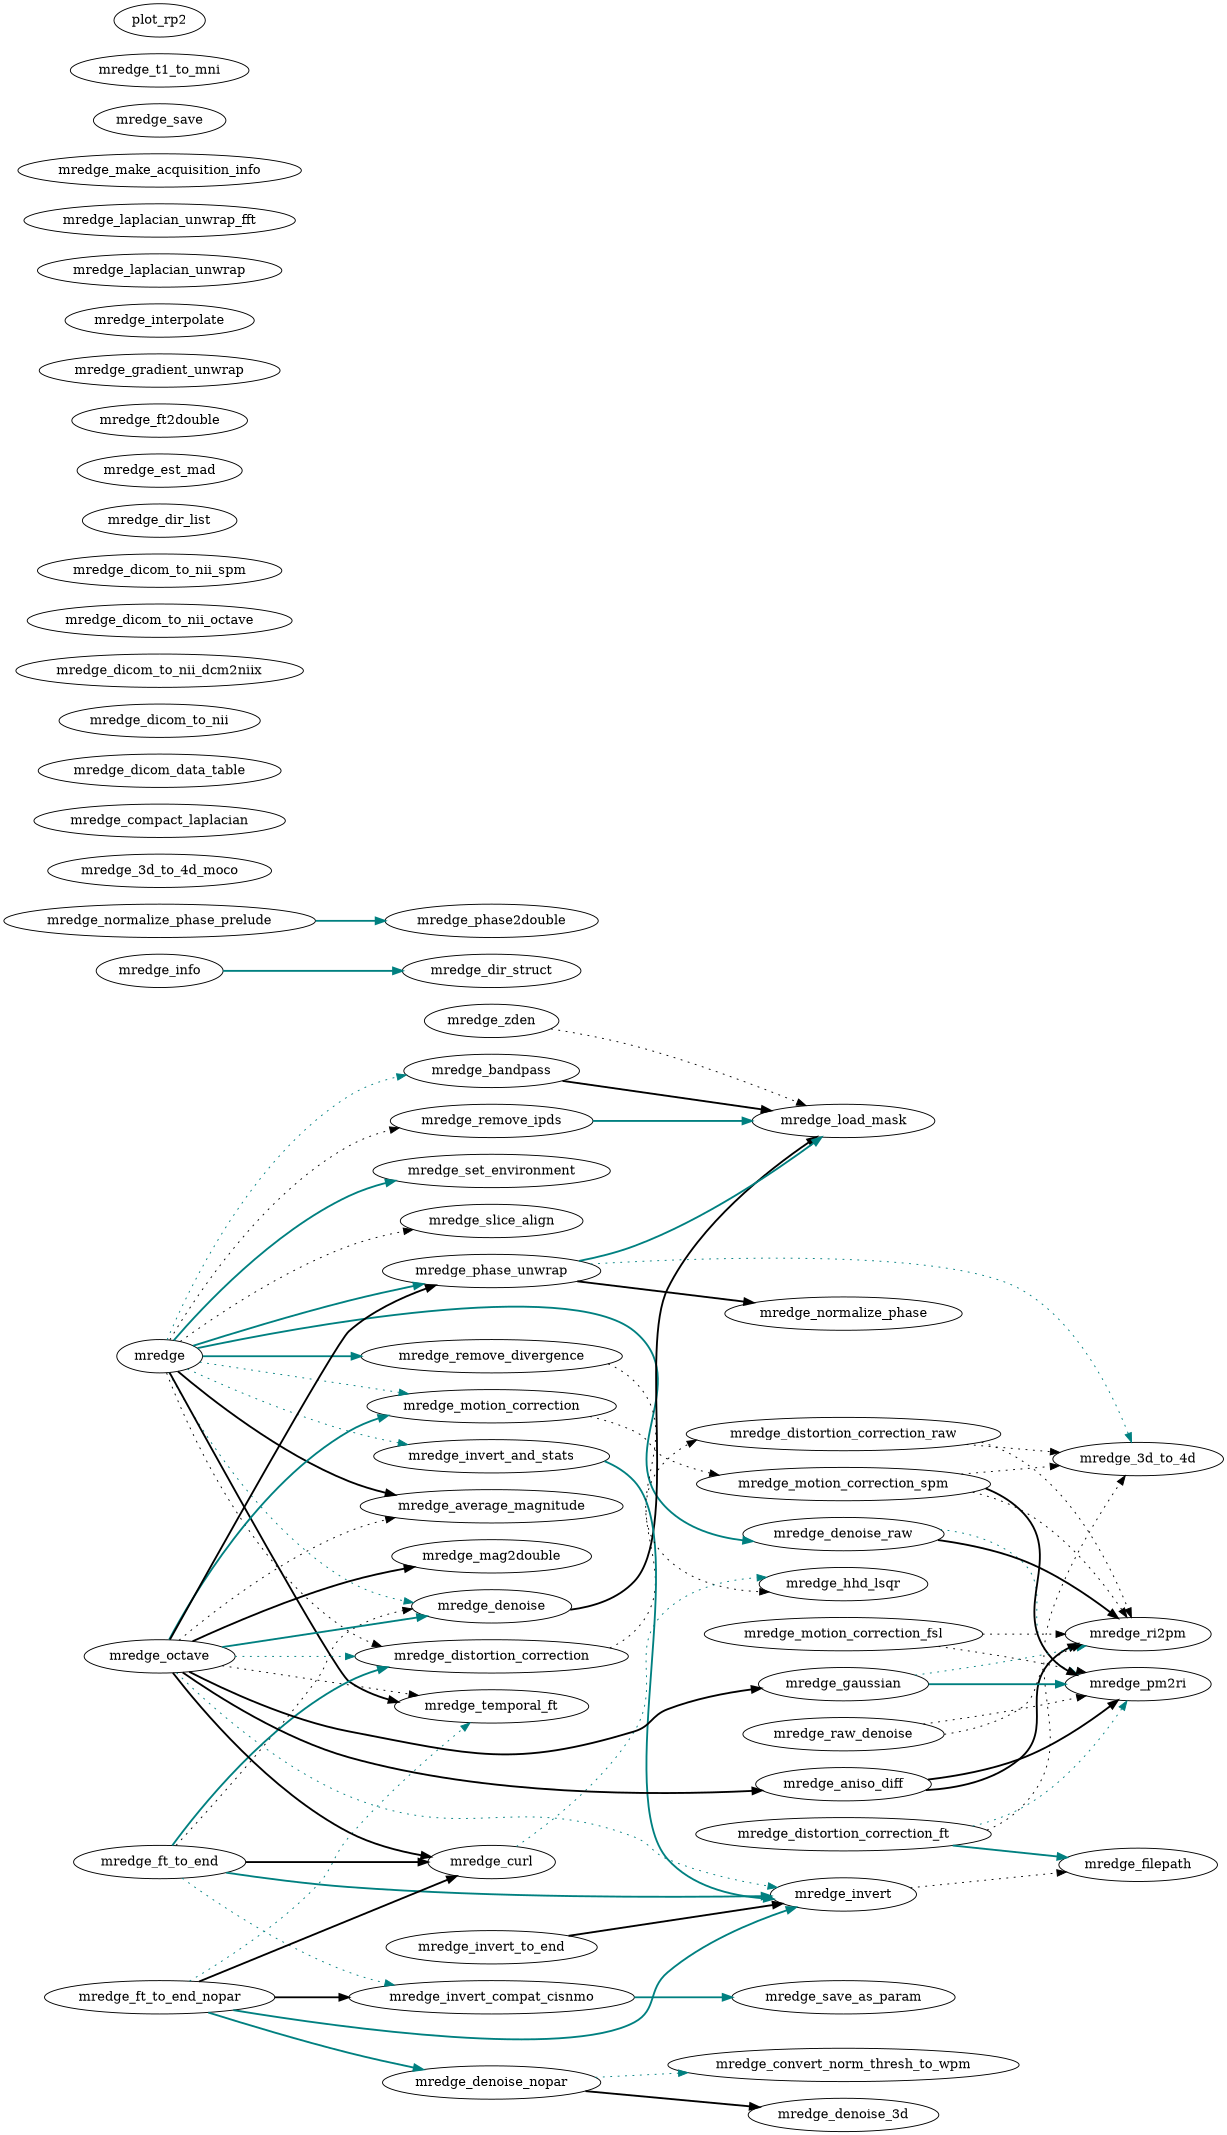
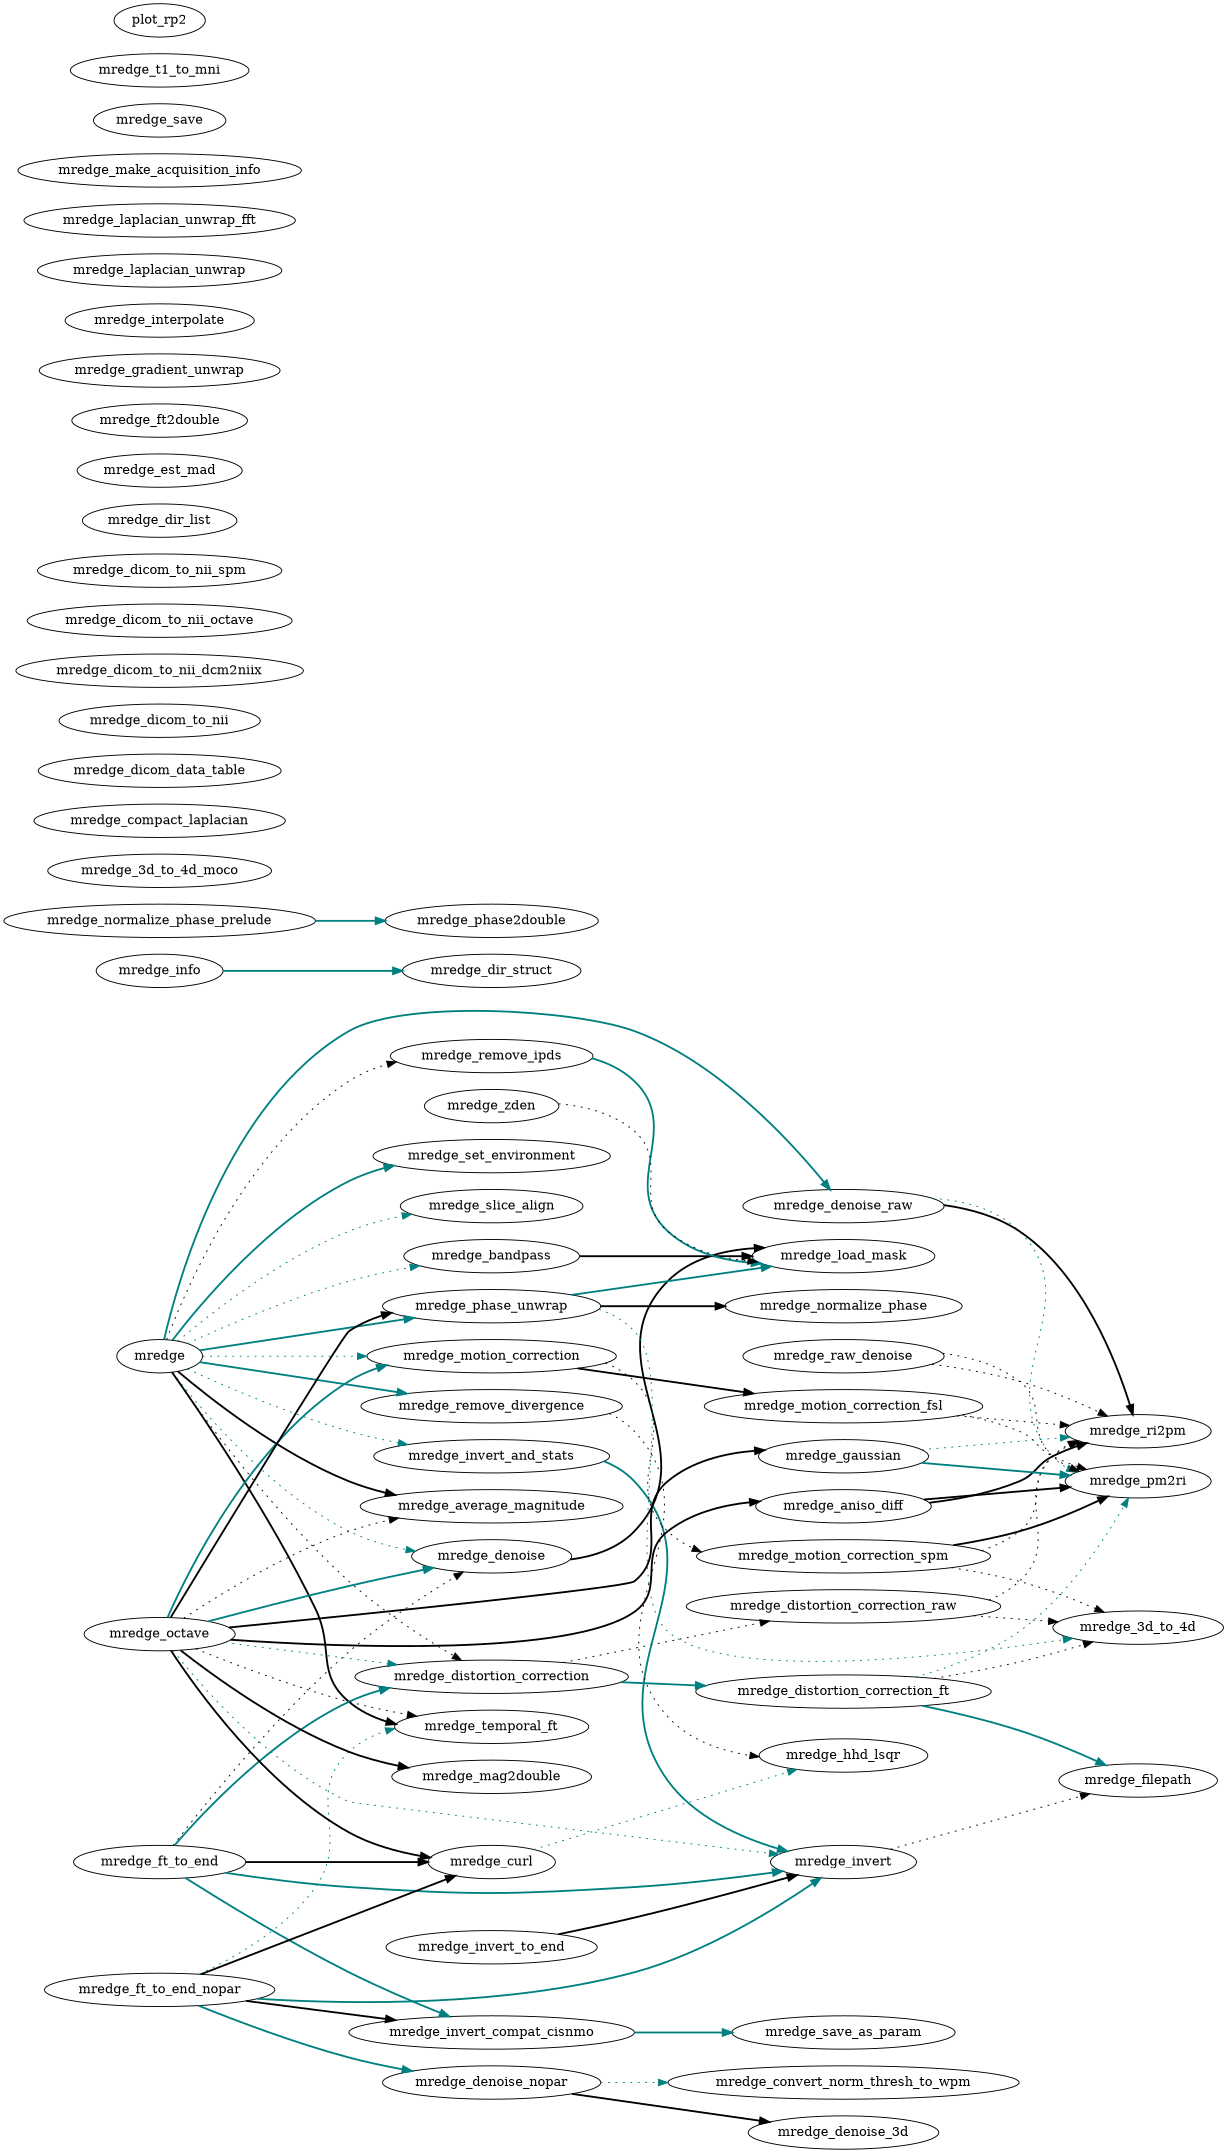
(286, 1275) -> (283, 1265)
none -> (661, 1380)
none -> (658, 1684)
(279, 1940) -> (310, 1952)
